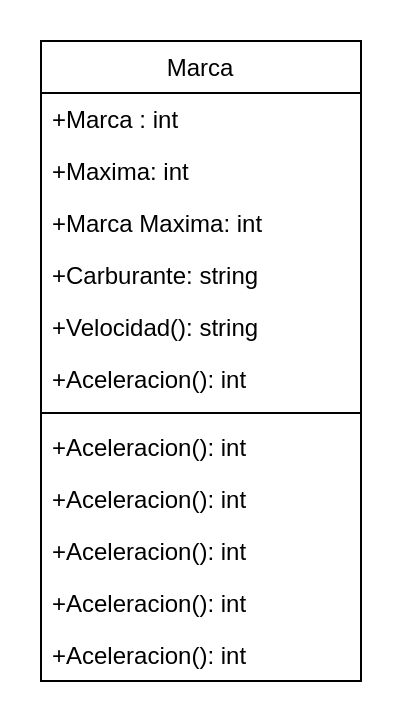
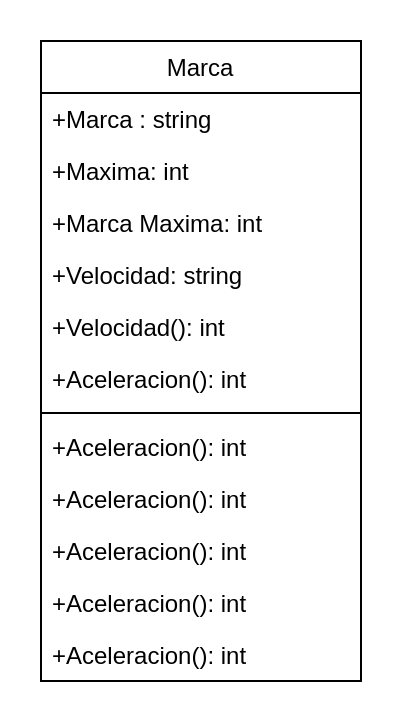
(120, 120) -> (140, 120)
(170, 276) -> (157, 276)
(171, 328) -> (151, 328)
